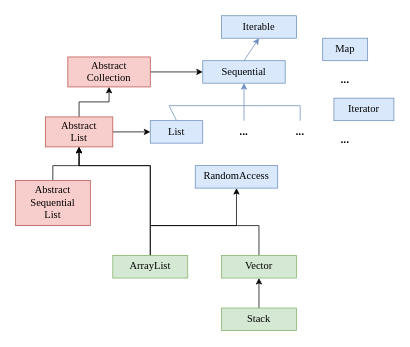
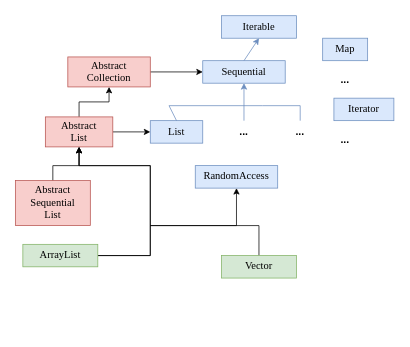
(150, 267) -> (60, 255)
(259, 284) -> none
(259, 319) -> none
